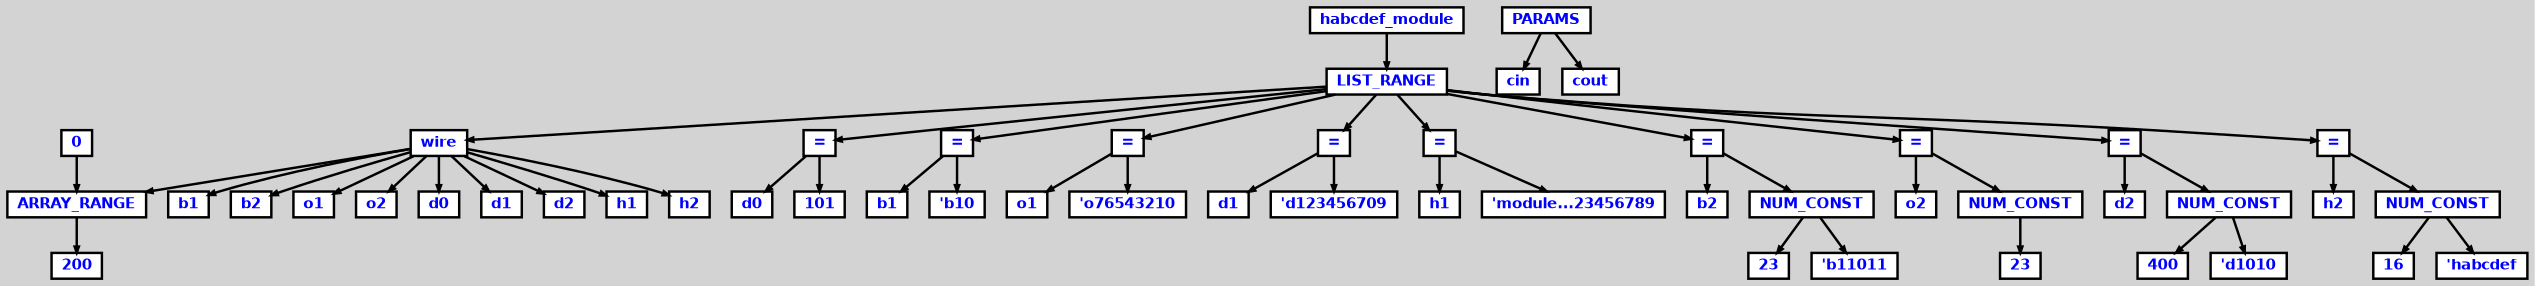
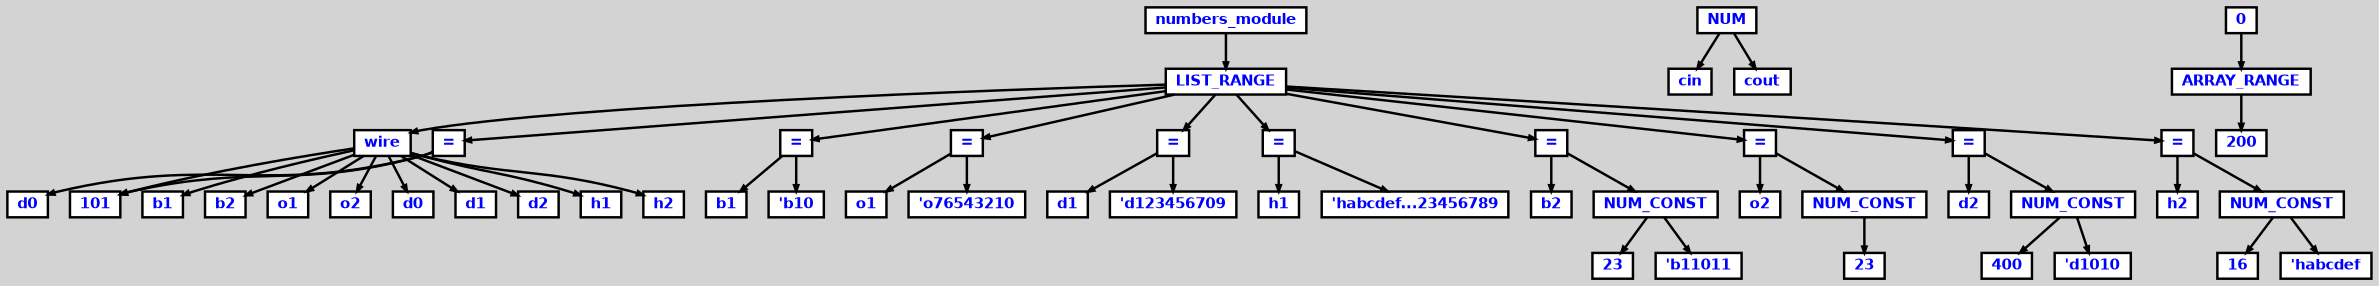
(1387, 20) -> (1226, 20)
(1546, 20) -> (1727, 20)
(249, 175) -> (245, 167)
(1573, 204) -> (1415, 204)
